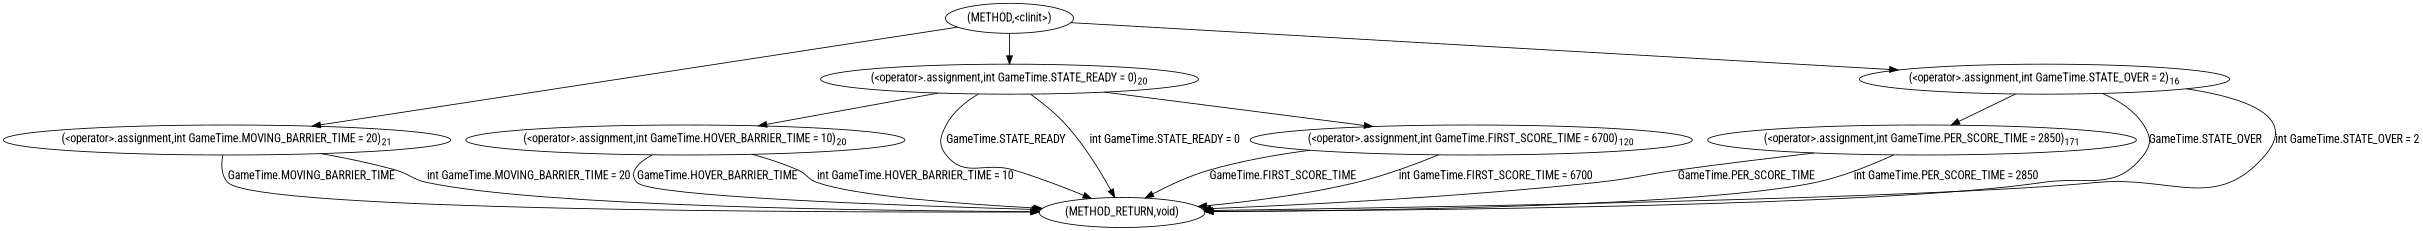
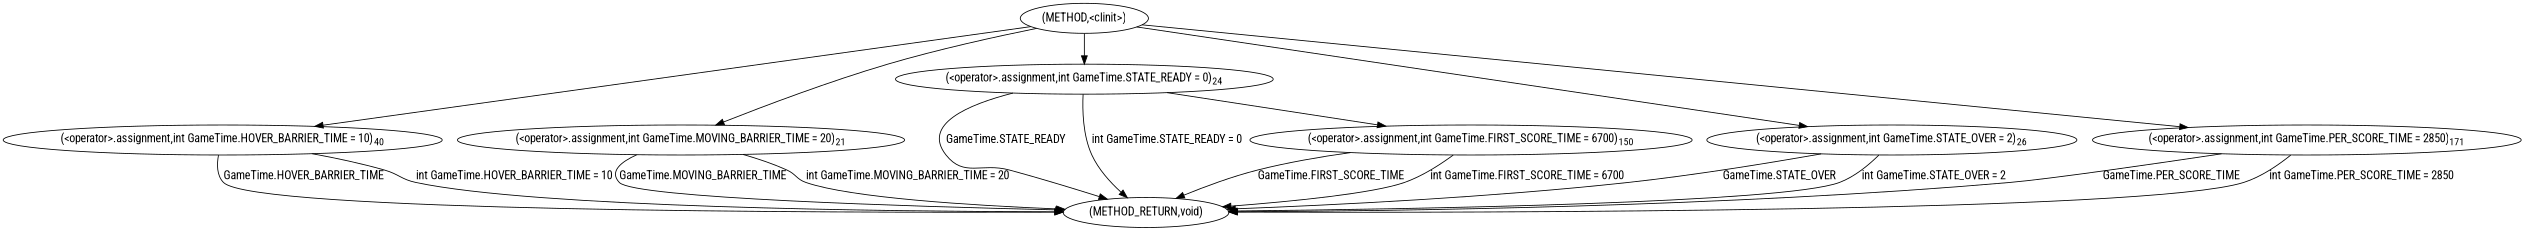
(1143, 78) -> (1218, 78)
(2175, 78) -> (2022, 139)
(1987, 108) -> (1661, 76)
(852, 109) -> (677, 76)
(842, 139) -> (379, 139)
(1627, 139) -> (1626, 139)
